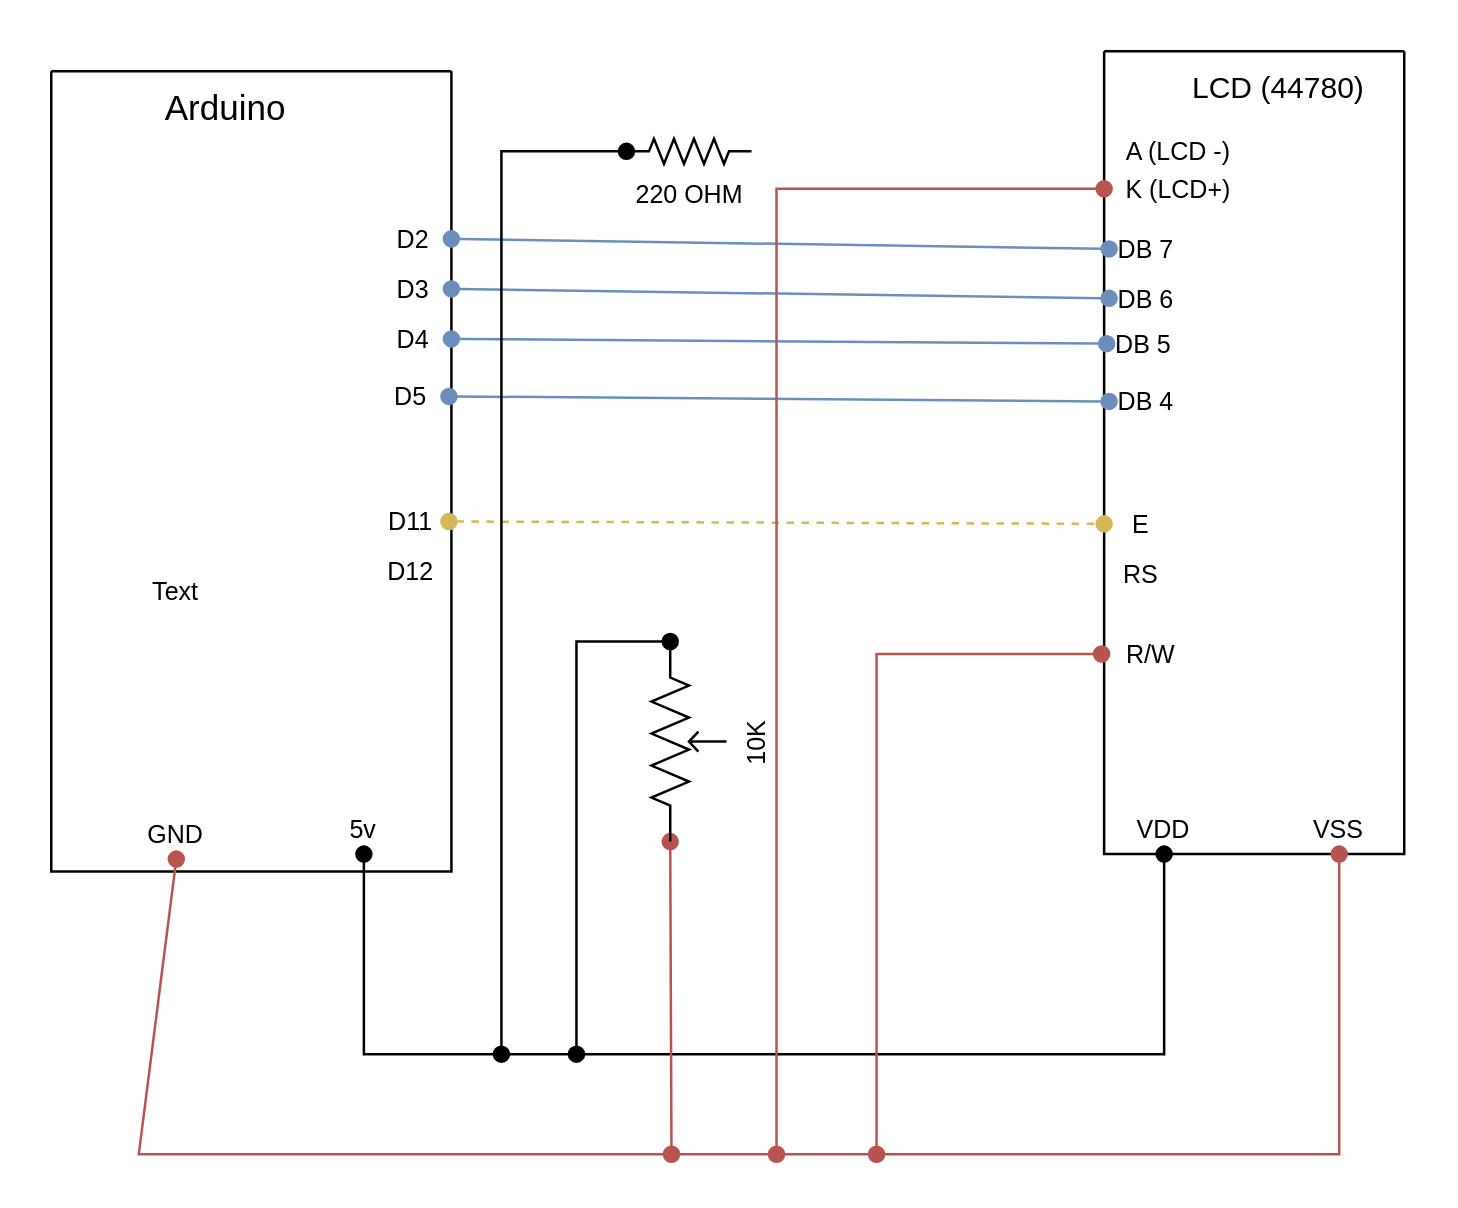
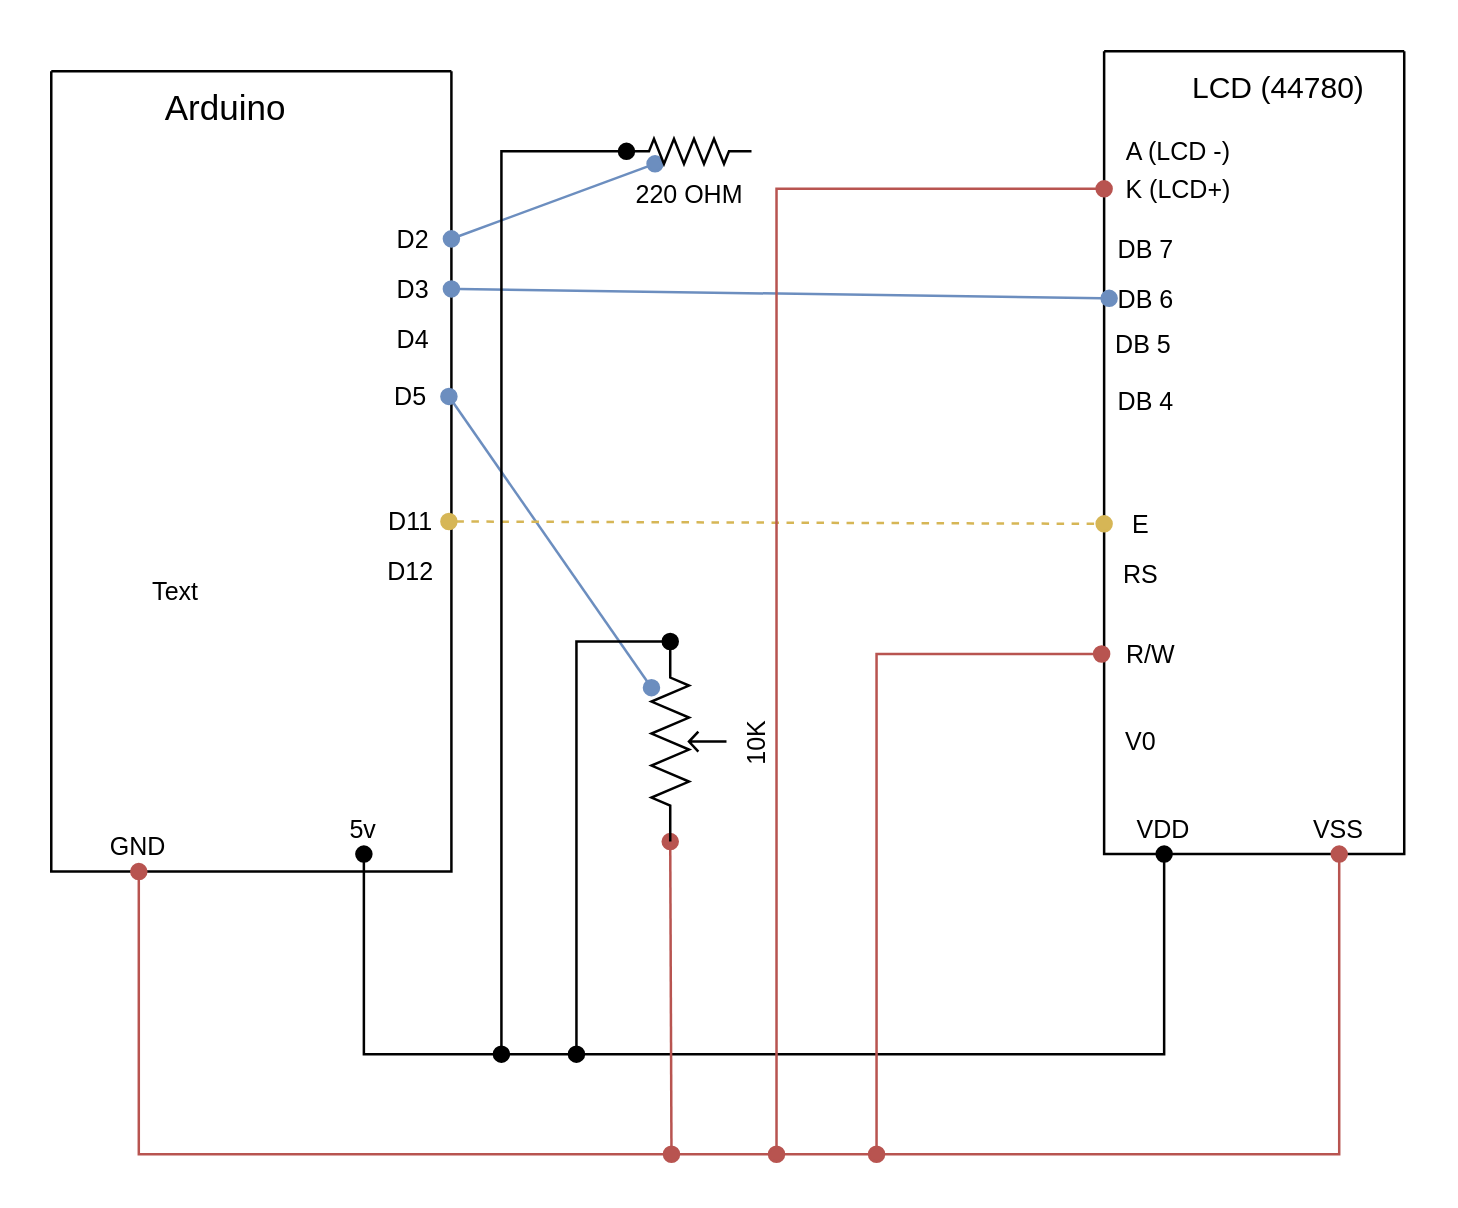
(940, 246) -> (577, 192)
(940, 342) -> none
(940, 400) -> (577, 581)
none -> (1141, 741)
(176, 834) -> (139, 846)
